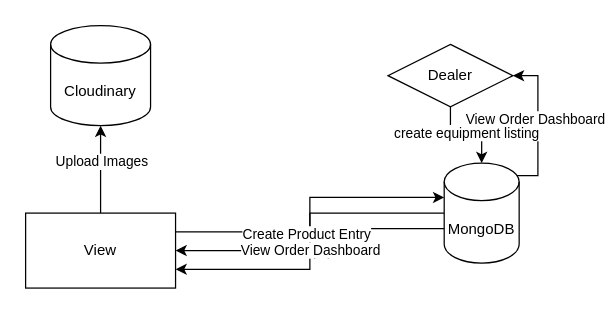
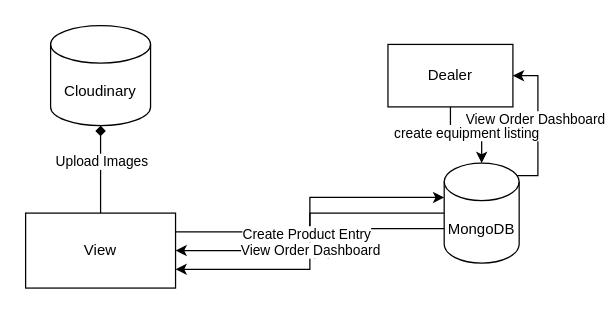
(451, 76) -> (451, 76)
(101, 136) -> (101, 136)
